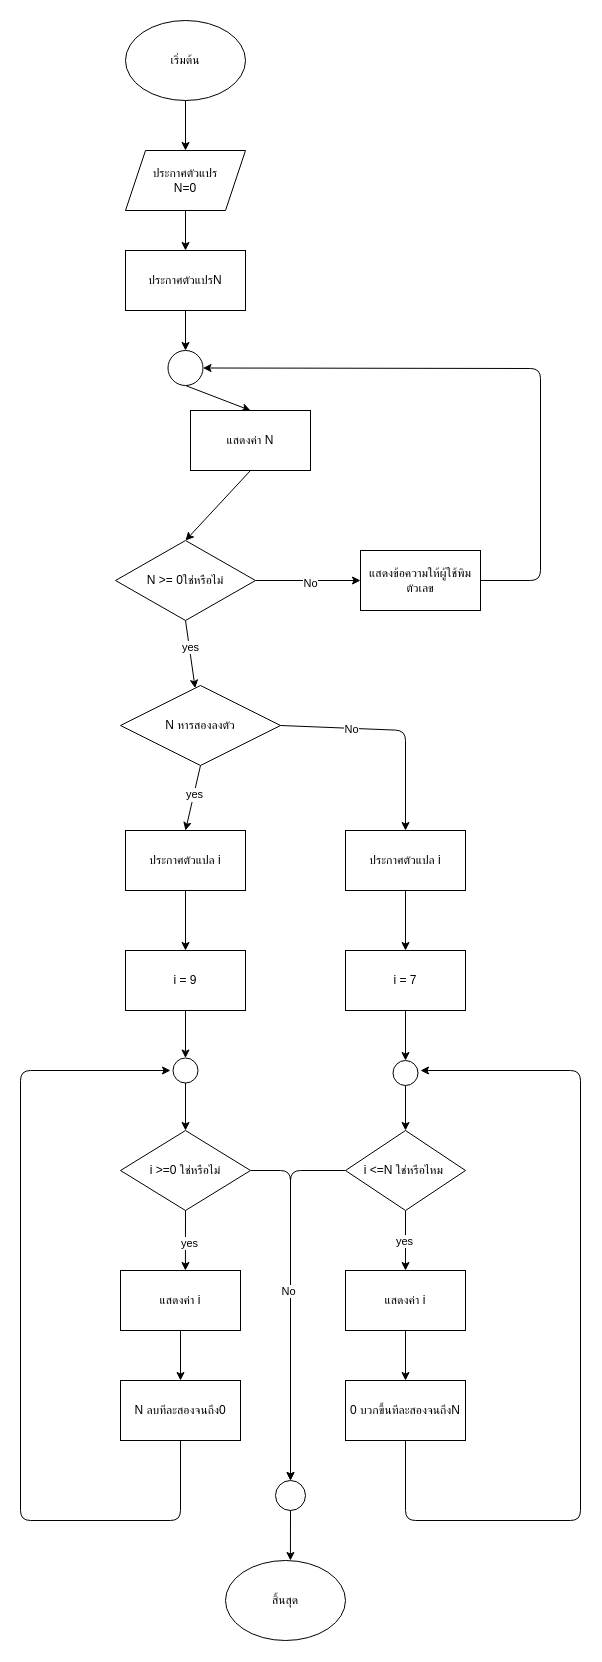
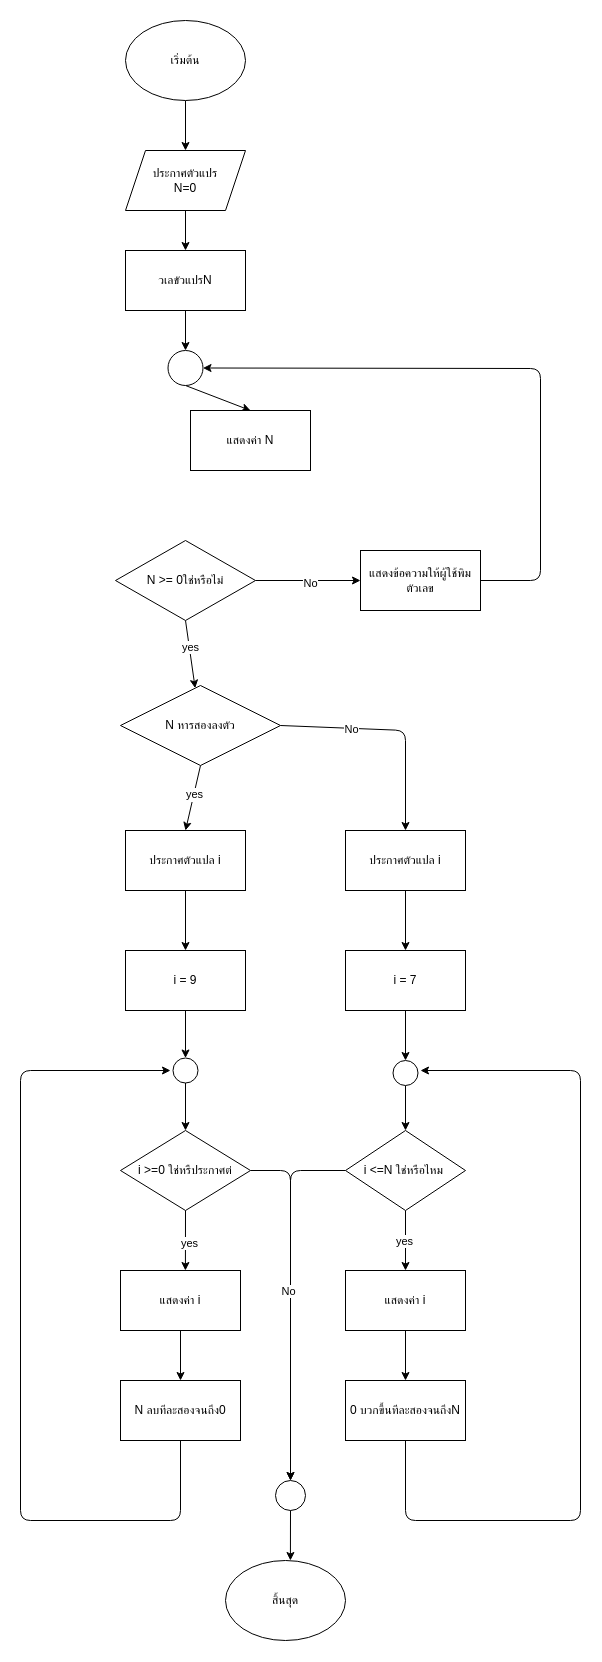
(186, 281) -> (186, 281)
(221, 503) -> none
(186, 1171) -> (186, 1171)
